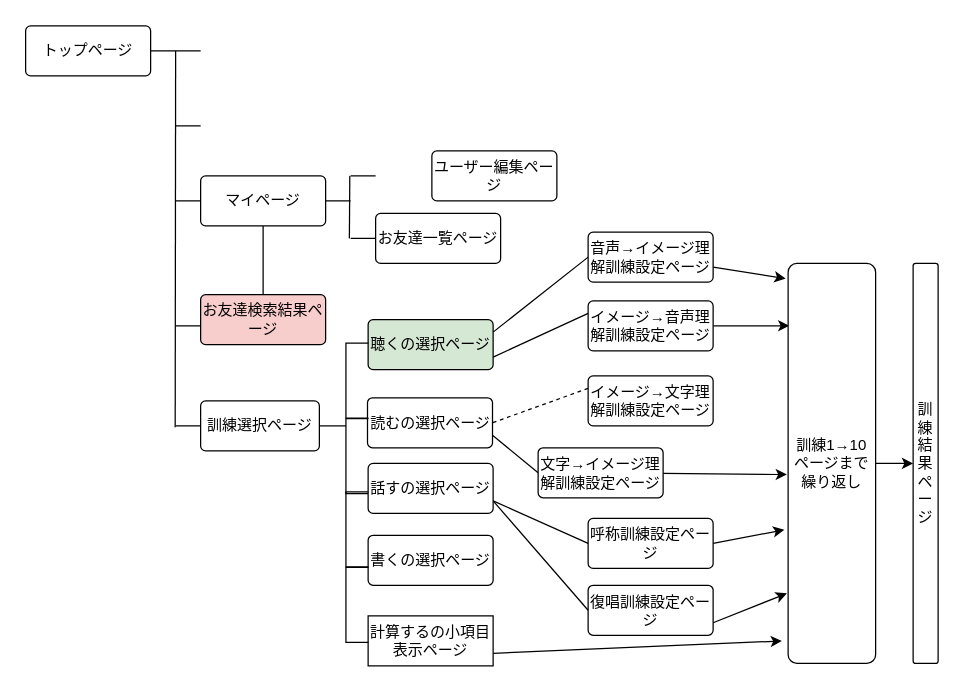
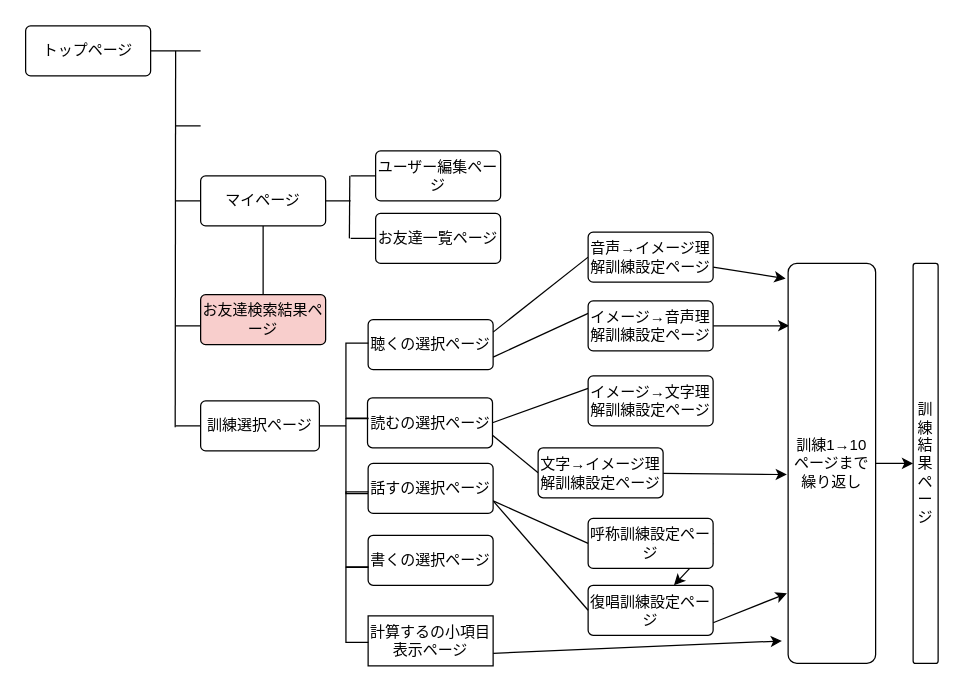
(494, 176) -> (438, 176)
(431, 344) -> (431, 344)
(541, 405) -> (541, 405)
(745, 537) -> (685, 573)
